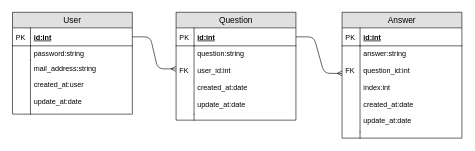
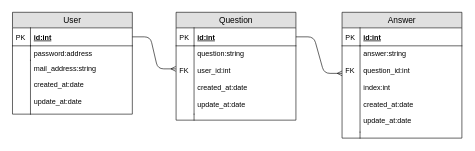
(62, 54) -> (65, 54)
(68, 68) -> (68, 68)
